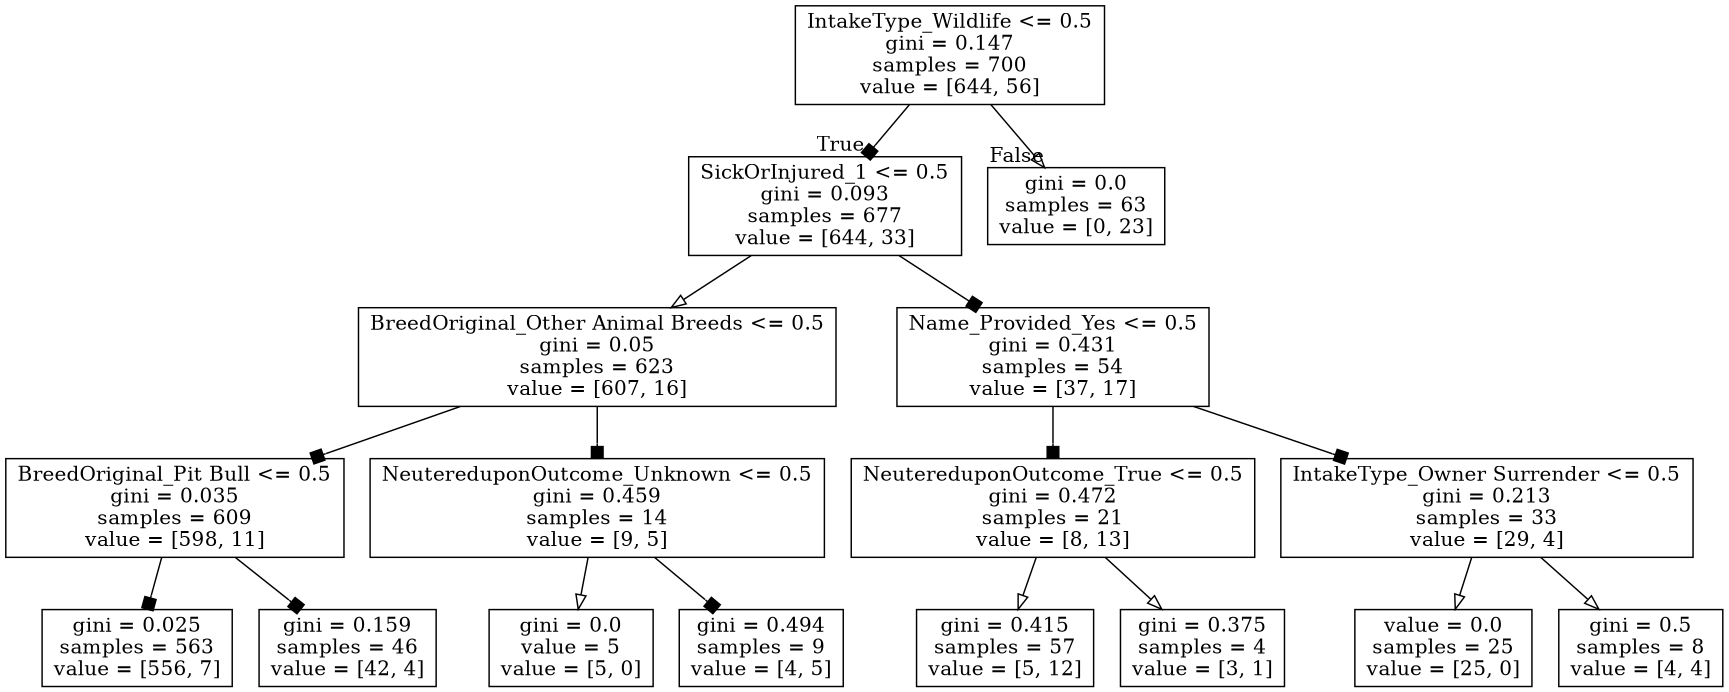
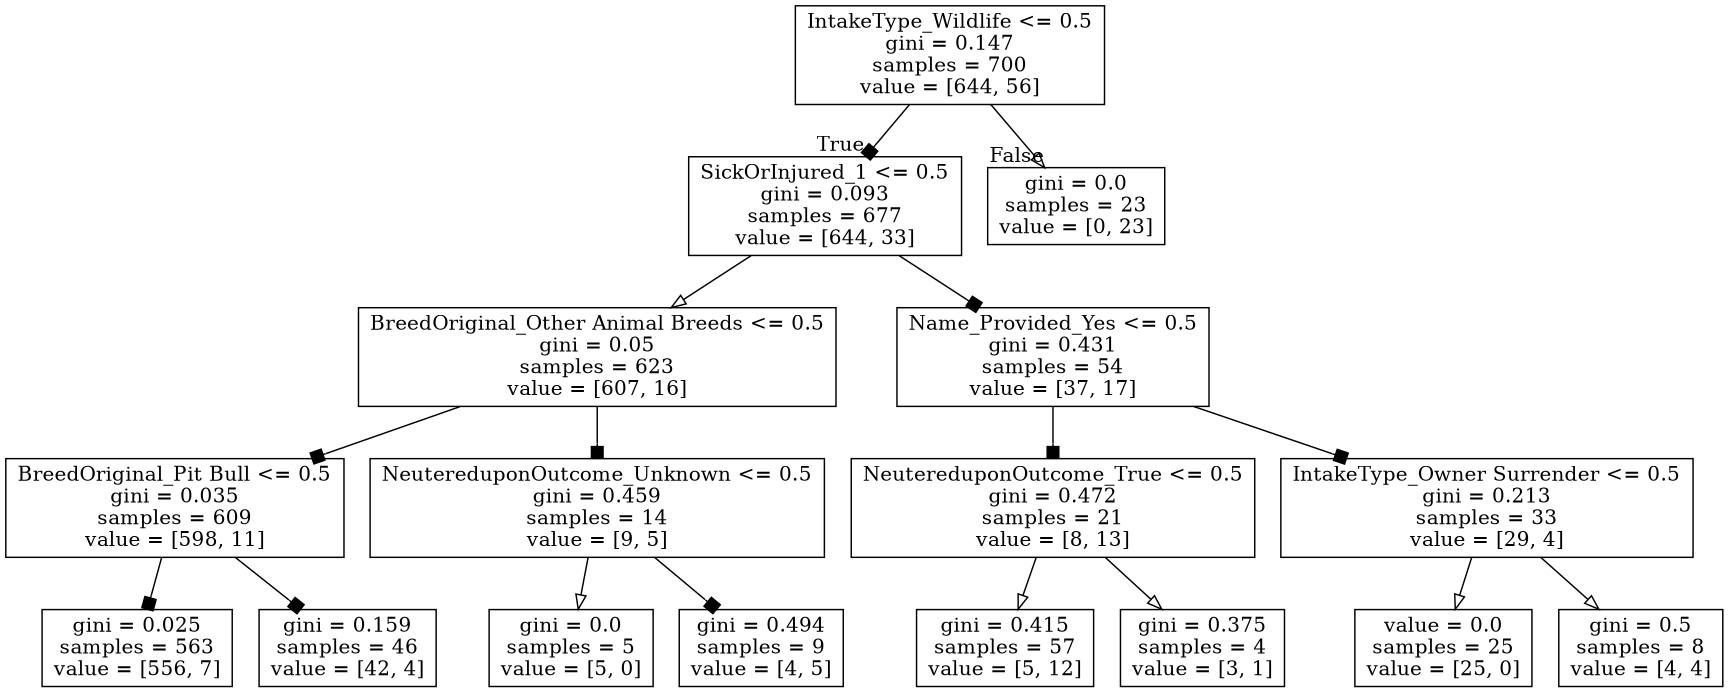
(1076, 206) -> (1076, 206)
(571, 648) -> (571, 648)
